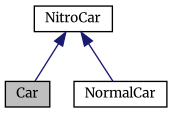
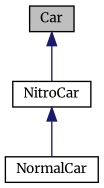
(47, 62) -> (52, 64)
